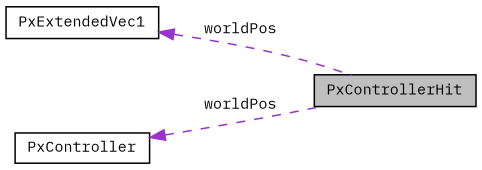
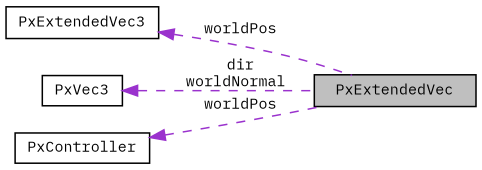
(82, 23) -> (82, 23)
none -> (82, 91)
(395, 91) -> (395, 91)
